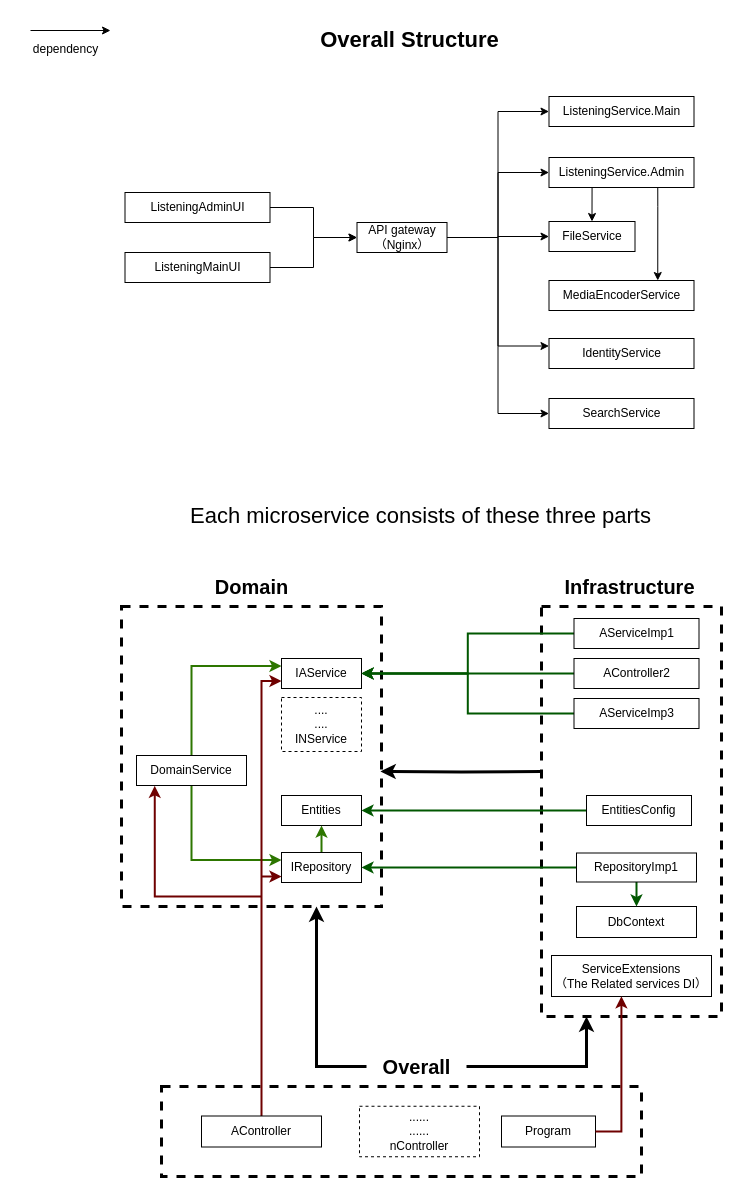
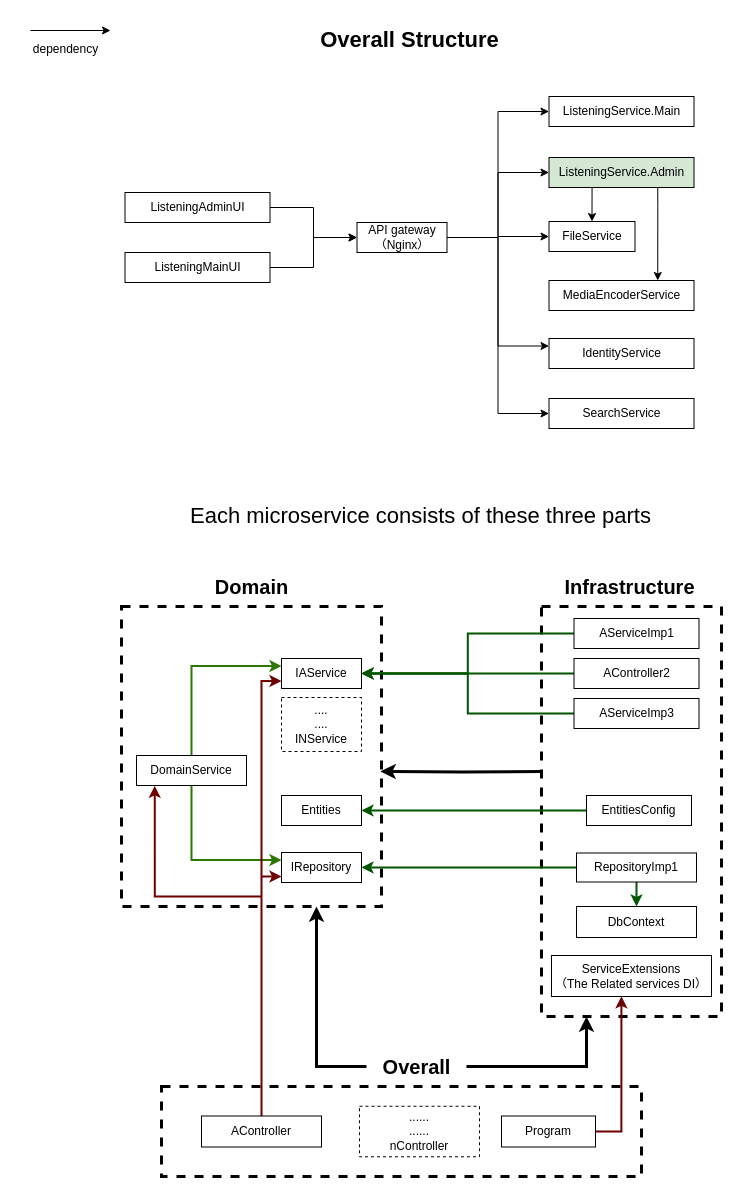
(622, 173) -> (622, 173)
(322, 835) -> none
